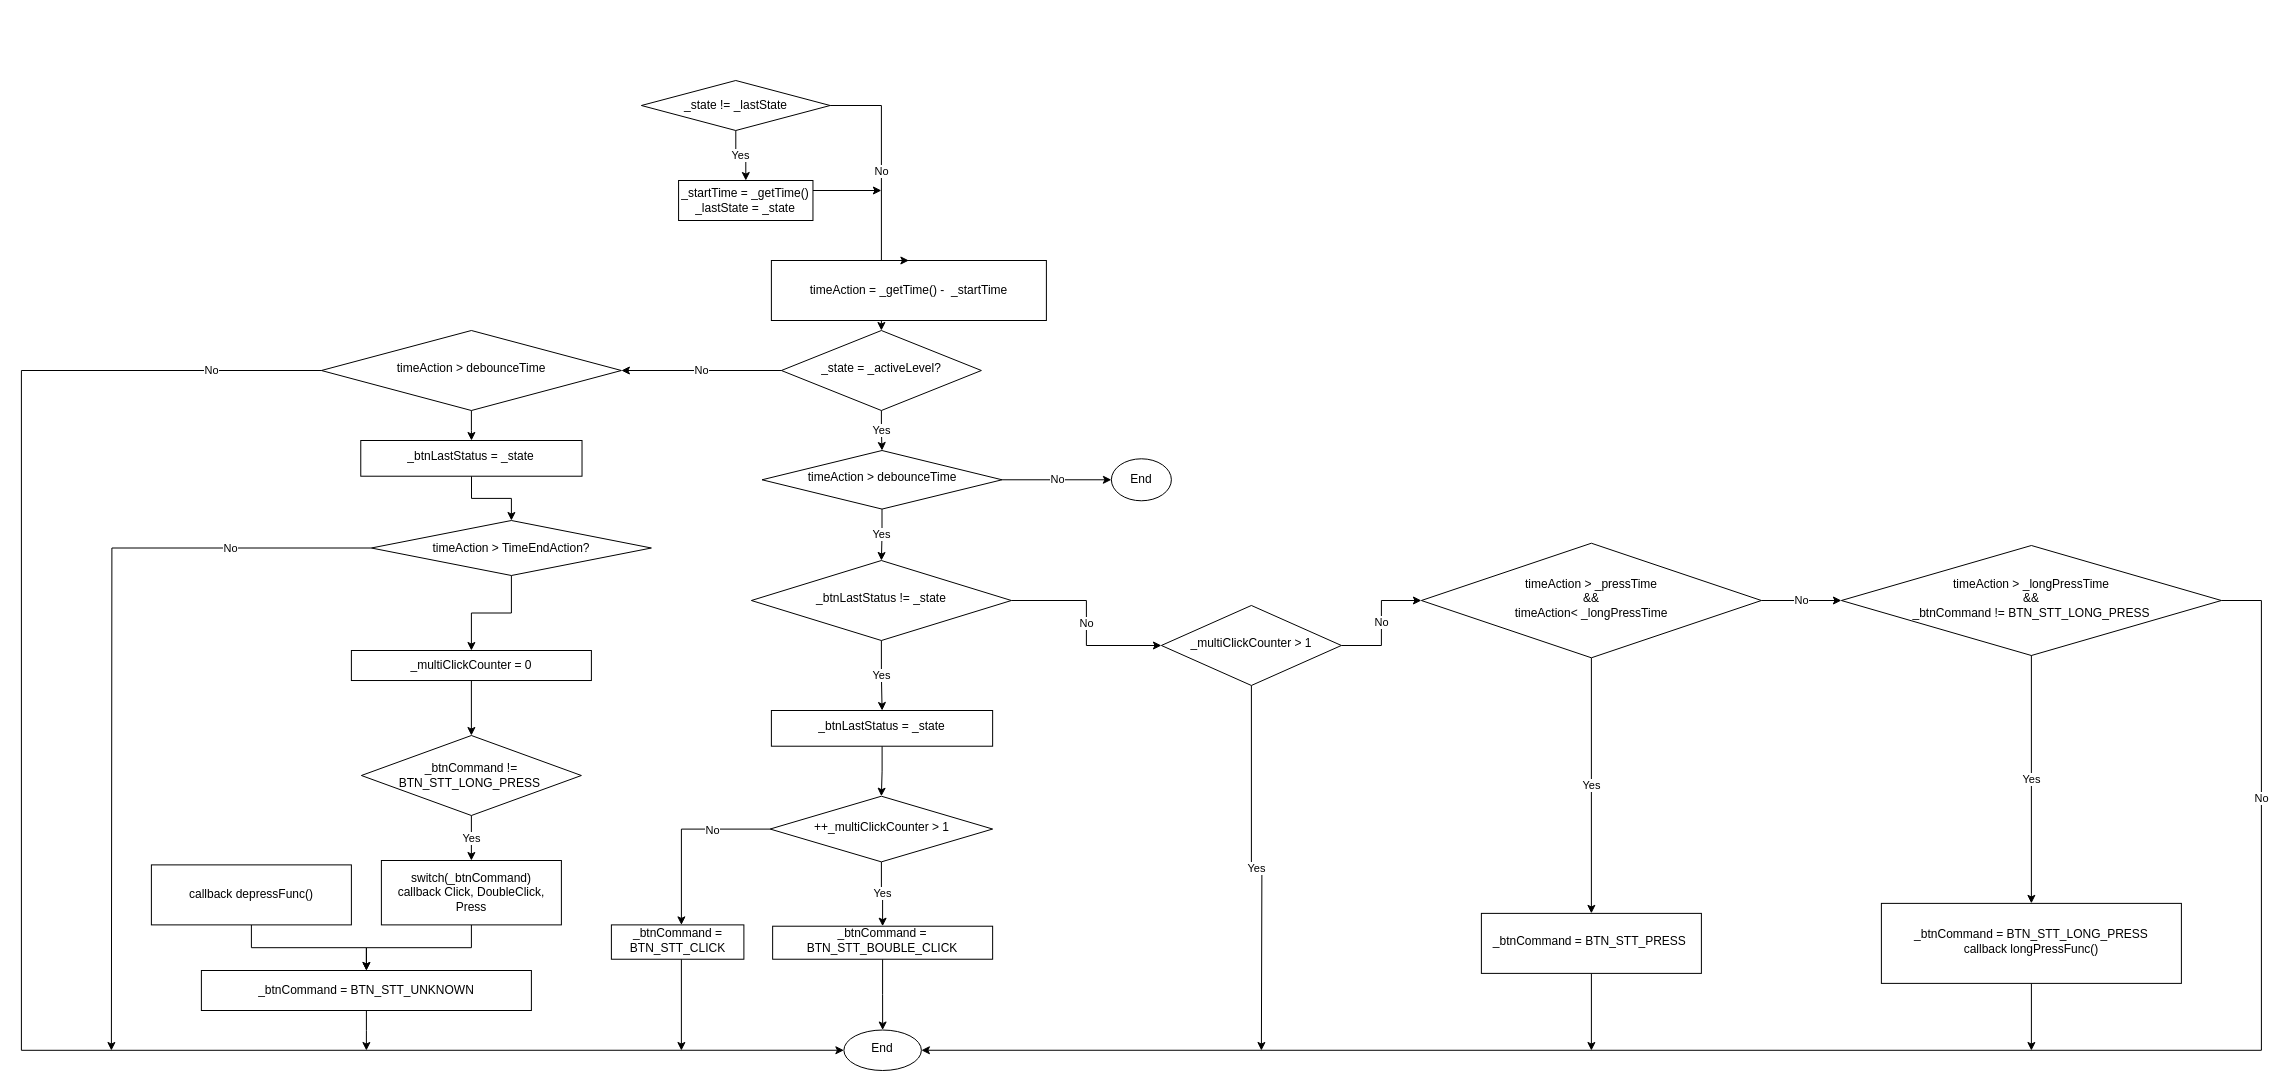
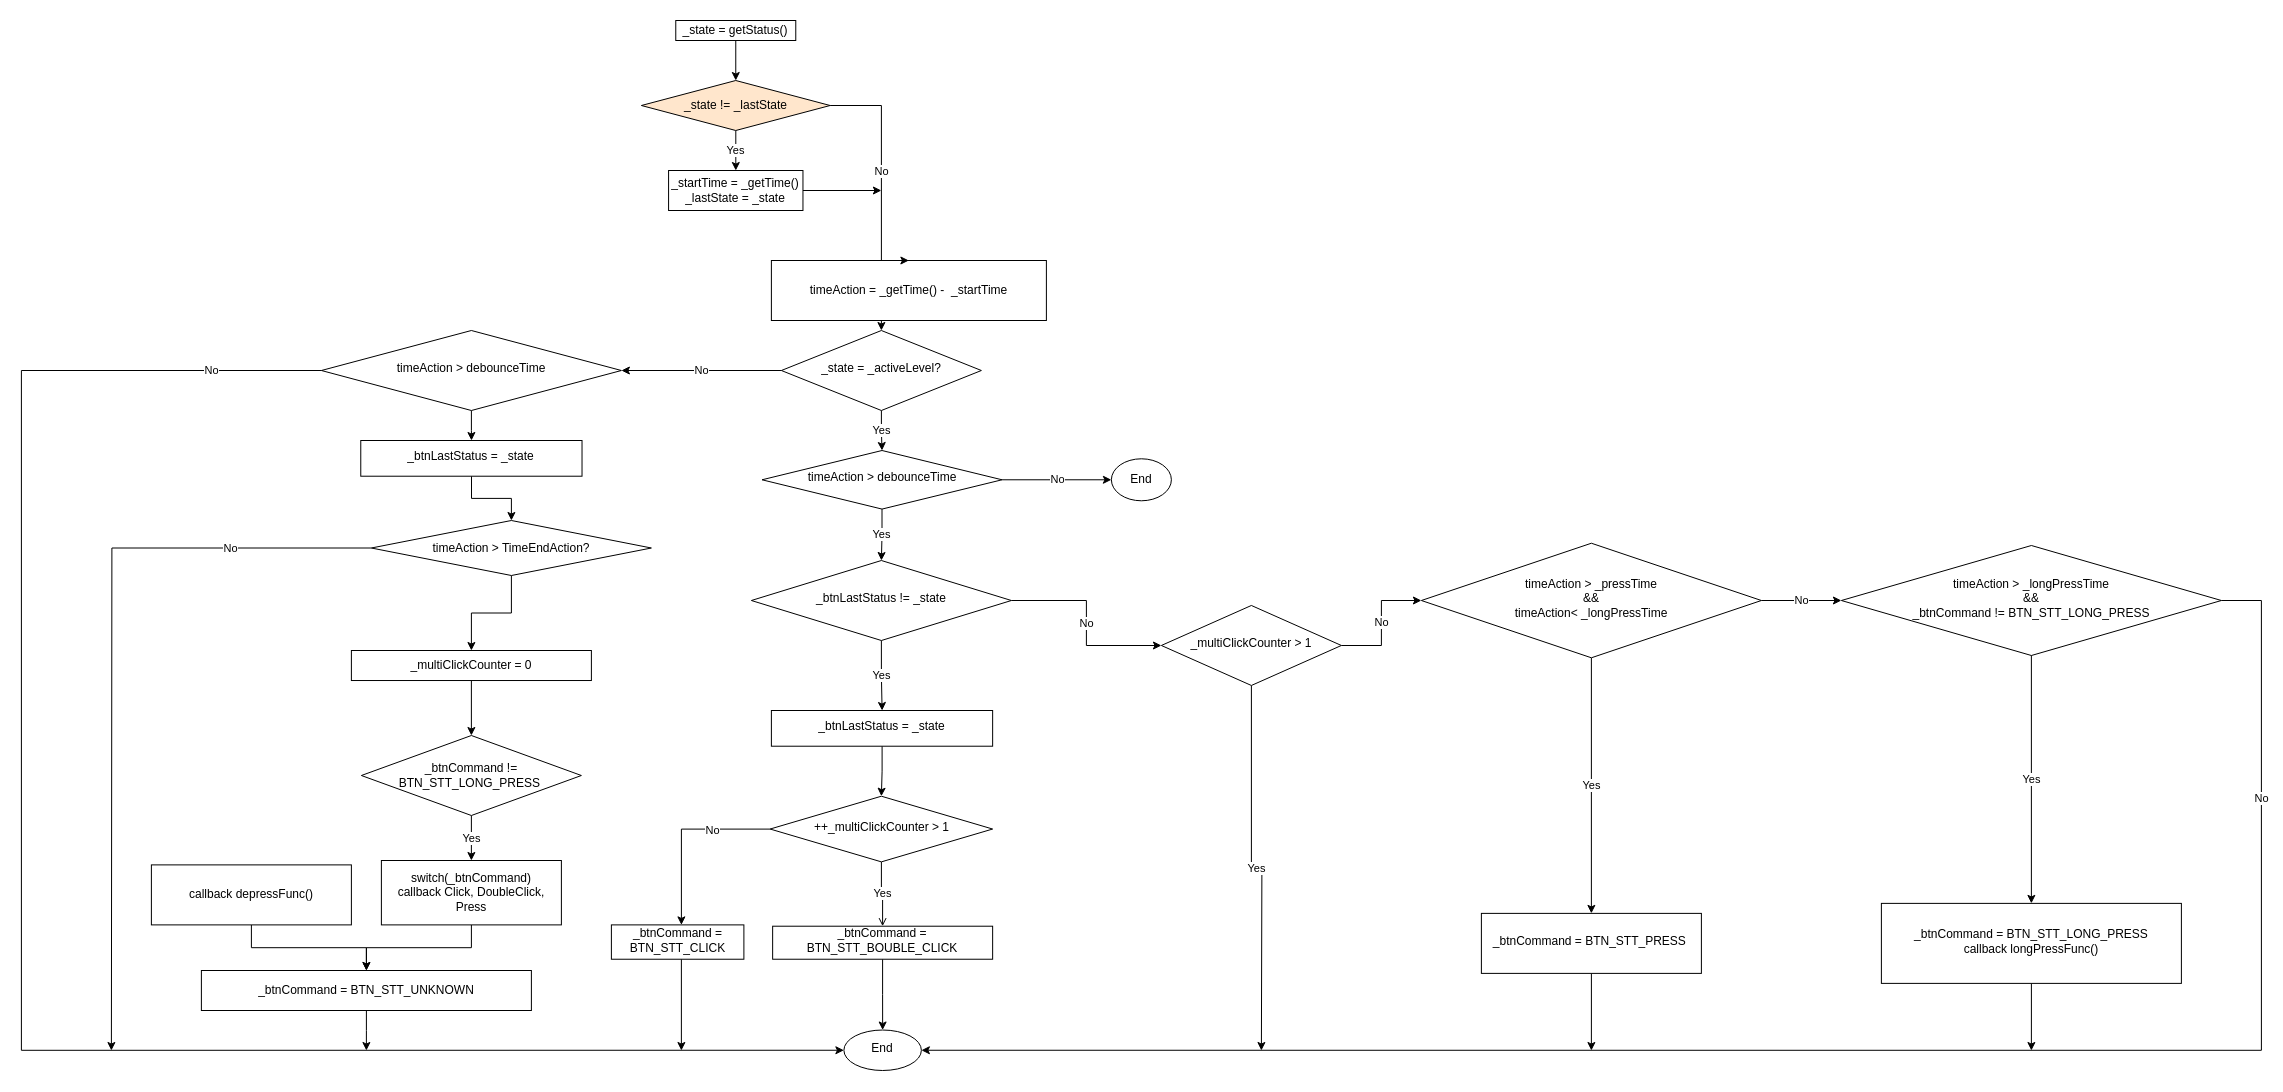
none -> (736, 31)
none -> (736, 57)
(736, 106) -> (736, 106)
(746, 201) -> (736, 191)
(883, 918) -> (883, 919)
